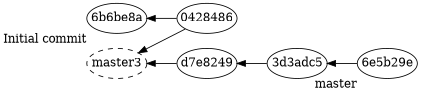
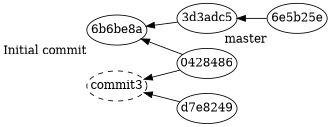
(117, 63) -> (117, 86)
(256, 63) -> (166, 24)
(387, 63) -> (297, 18)
